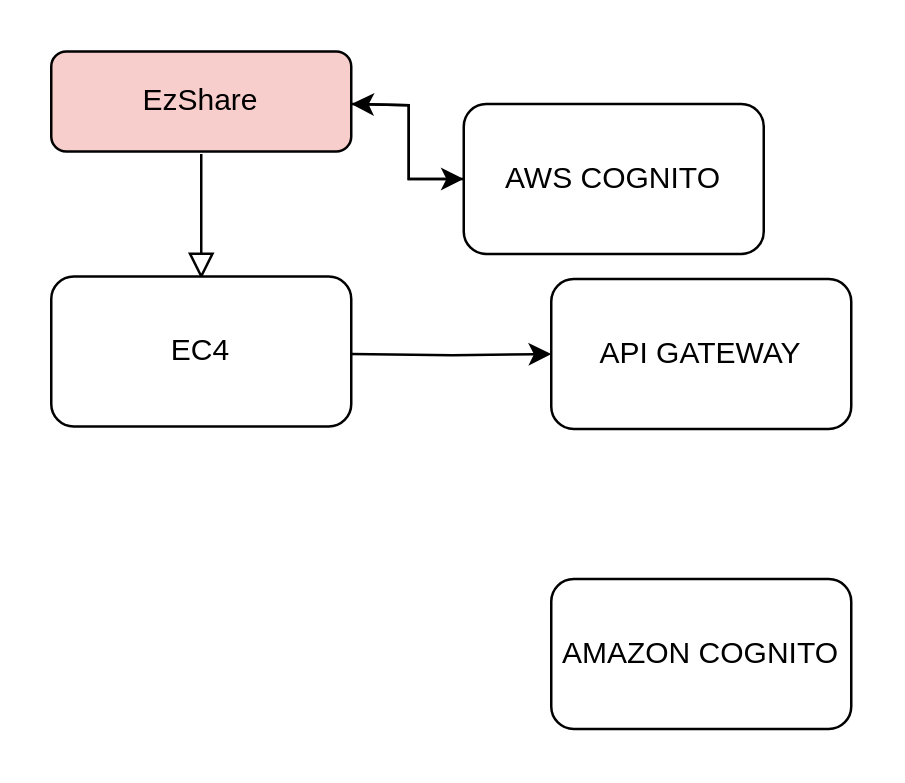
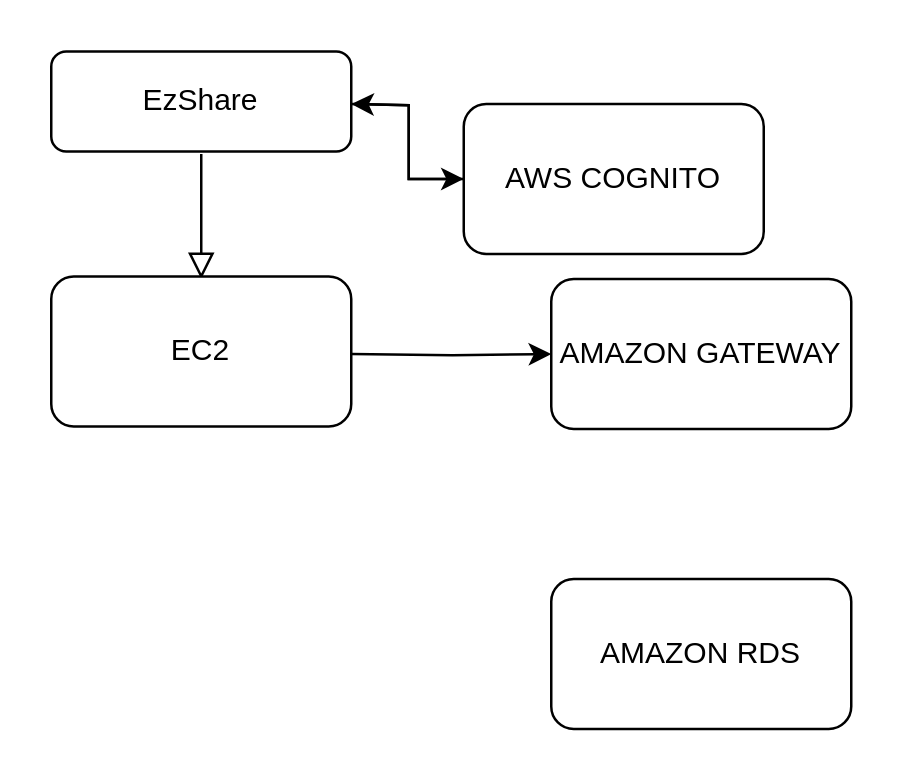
(201, 101) -> (201, 101)
(201, 351) -> (201, 351)
(701, 354) -> (701, 354)
(701, 654) -> (701, 654)
